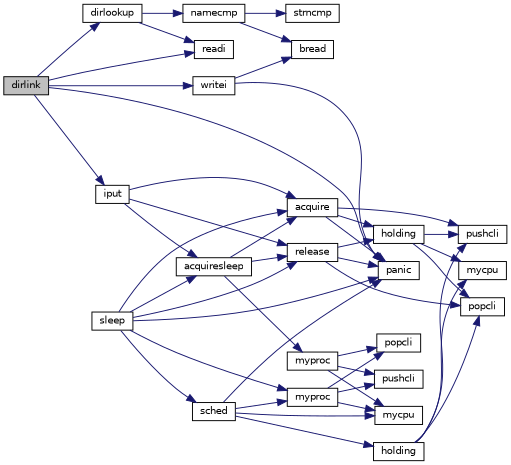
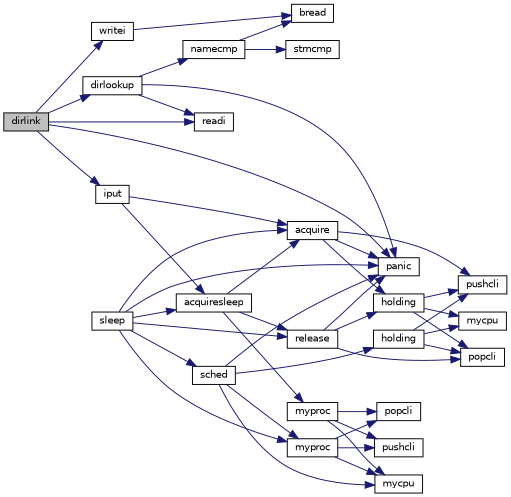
(353, 126) -> (301, 118)
(204, 221) -> none
